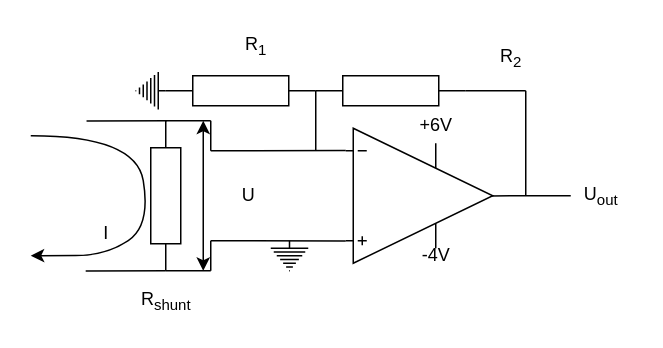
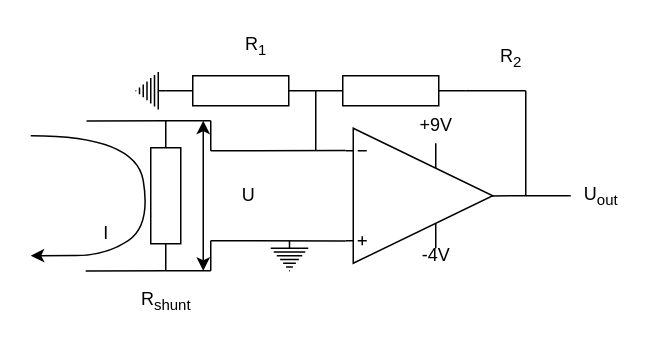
(437, 125) -> (437, 125)
